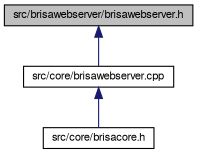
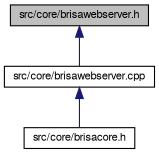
(99, 15) -> (79, 15)
